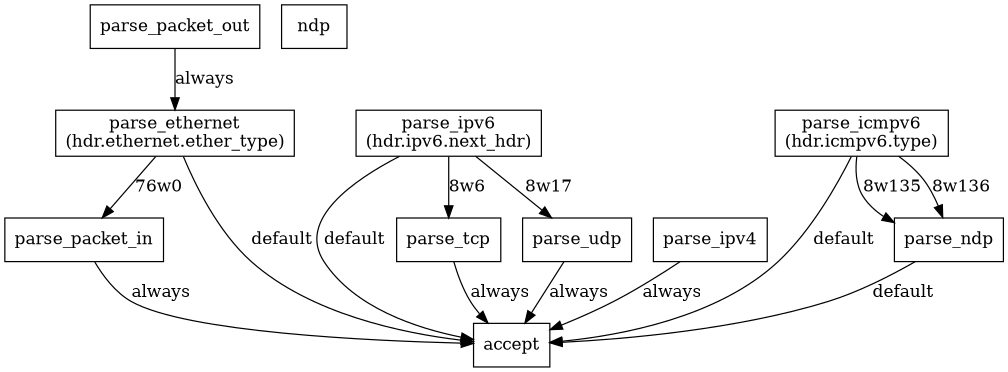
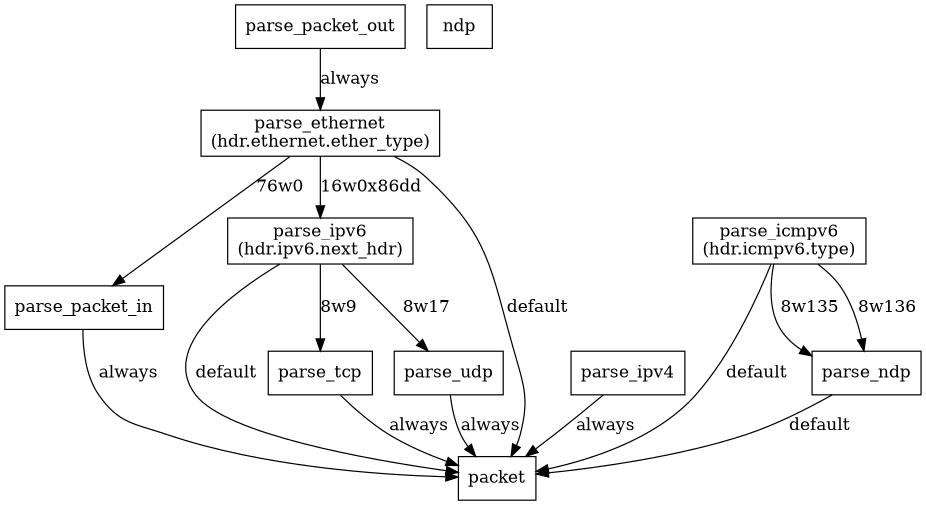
none -> (320, 181)
(467, 187) -> (339, 308)
(512, 345) -> (497, 478)
